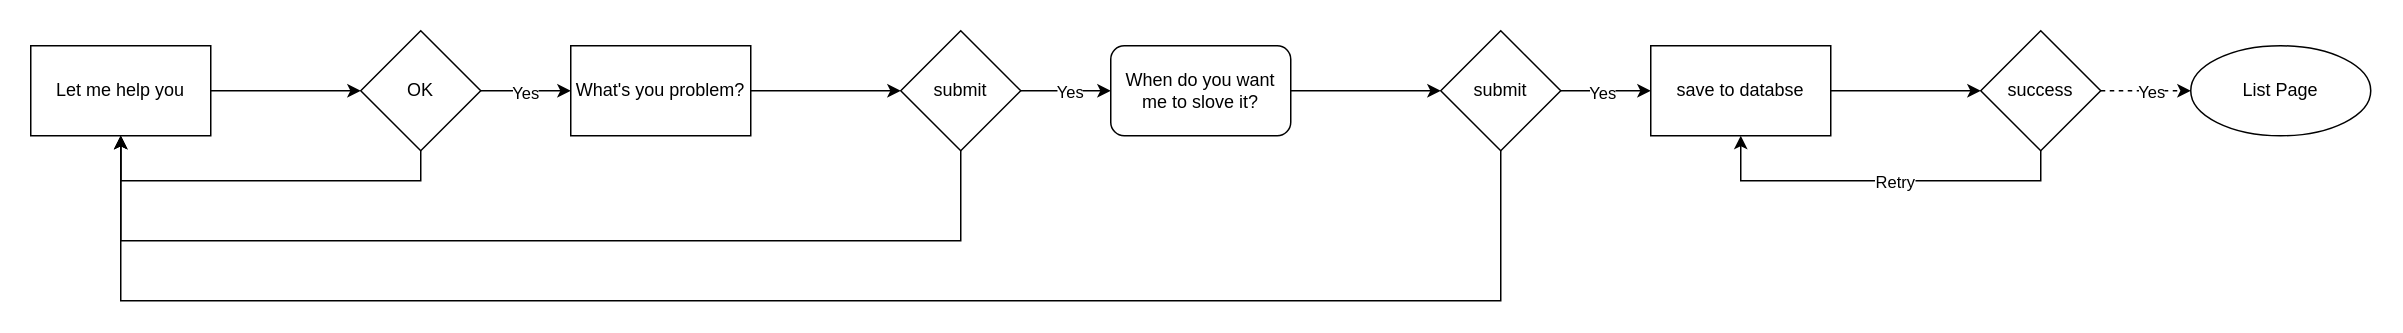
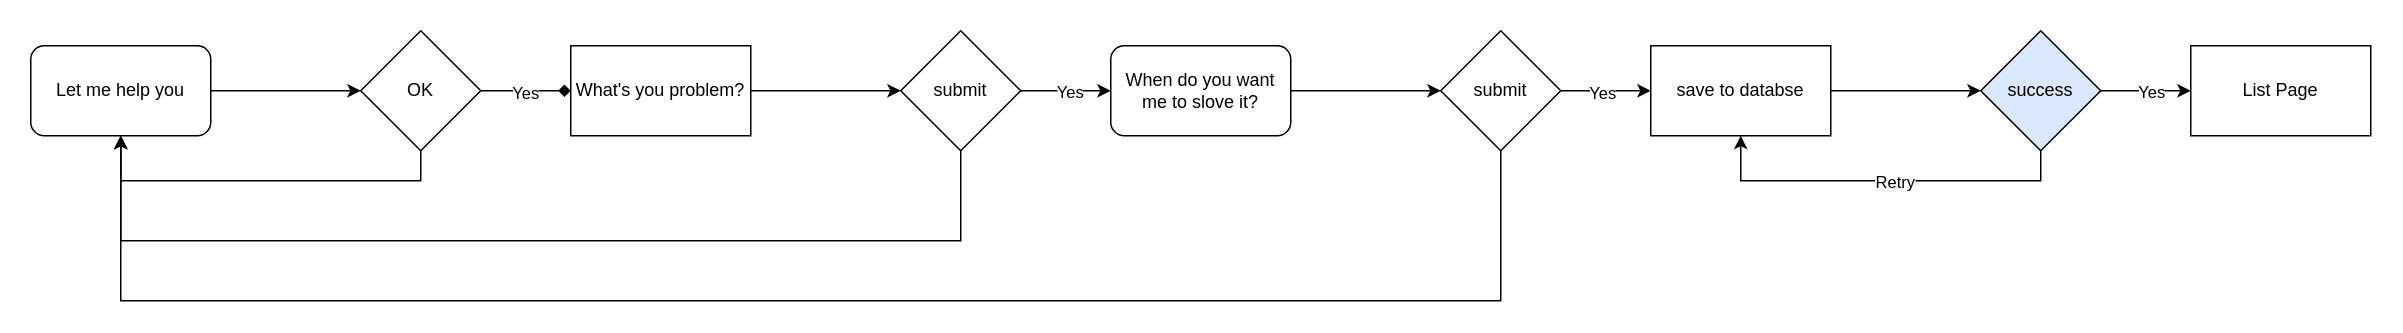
(121, 91) -> (121, 91)
(559, 91) -> (558, 91)
(2041, 91) -> (2041, 91)
(2120, 91) -> (2120, 91)
(2281, 91) -> (2281, 91)
